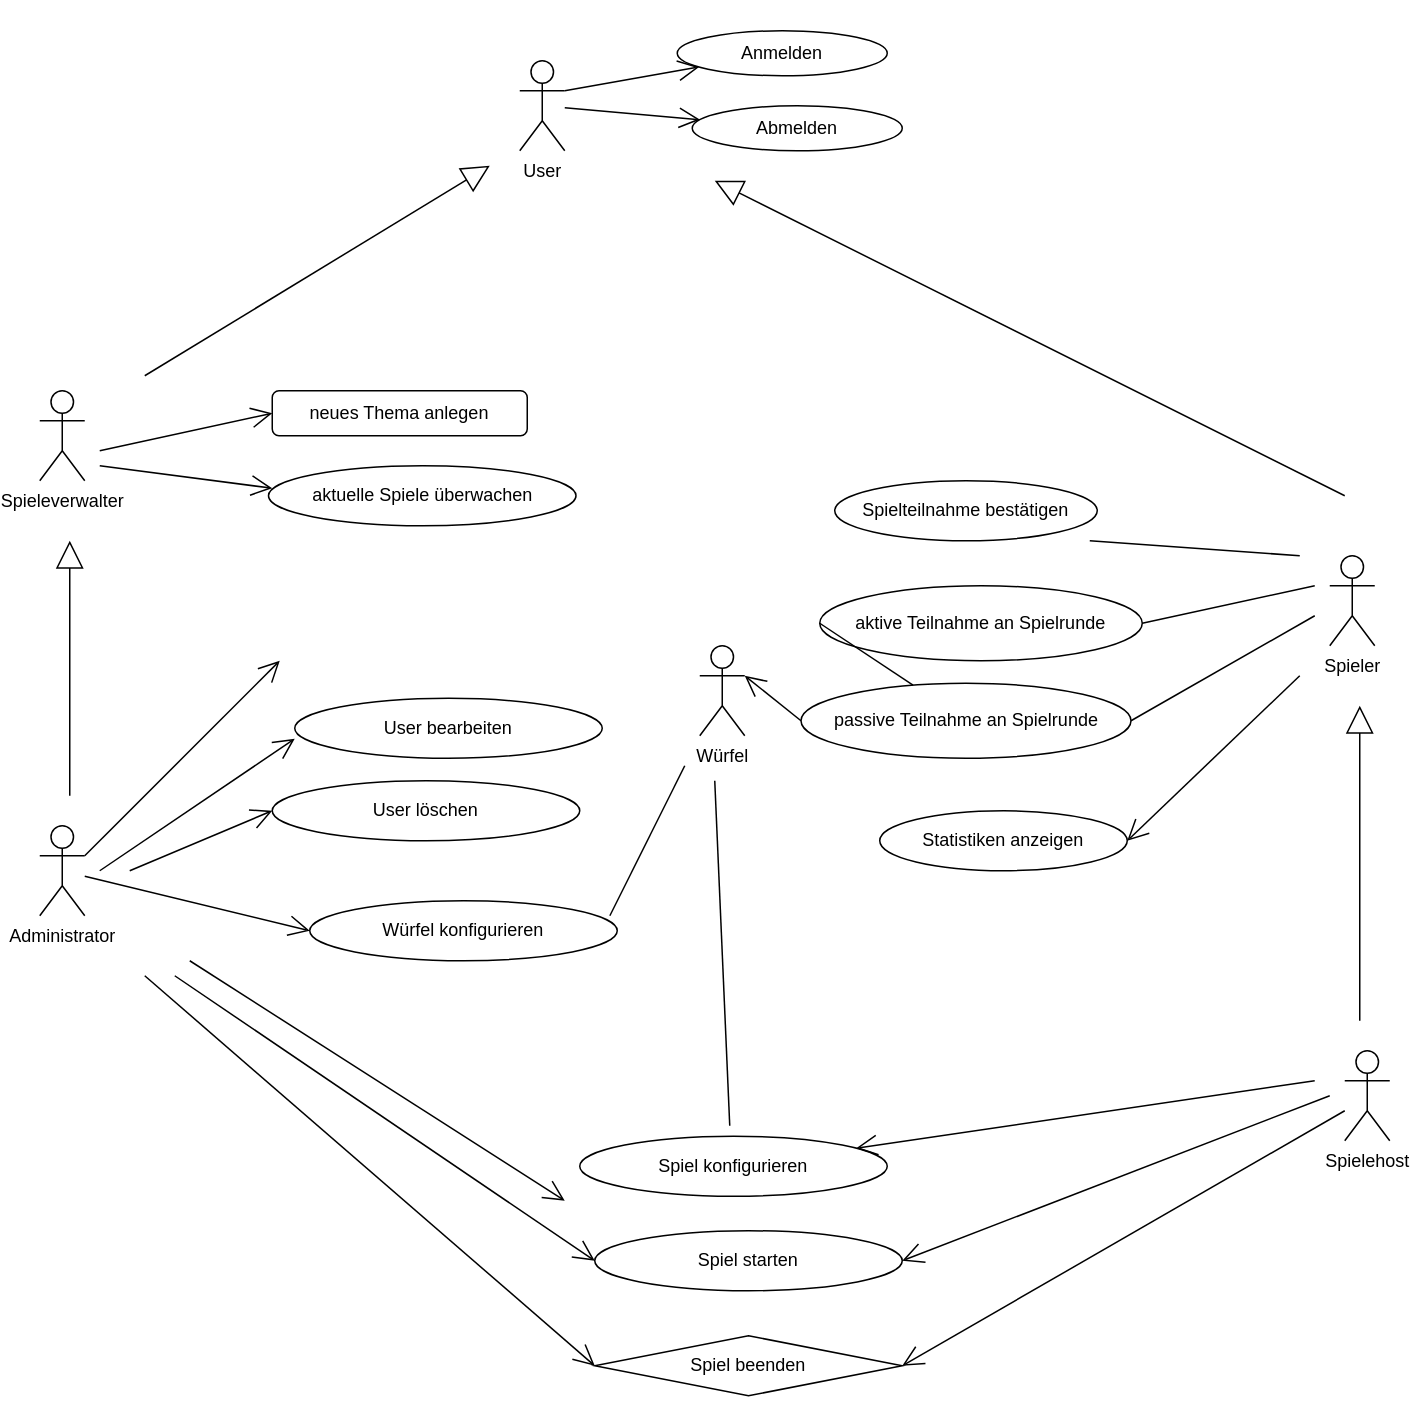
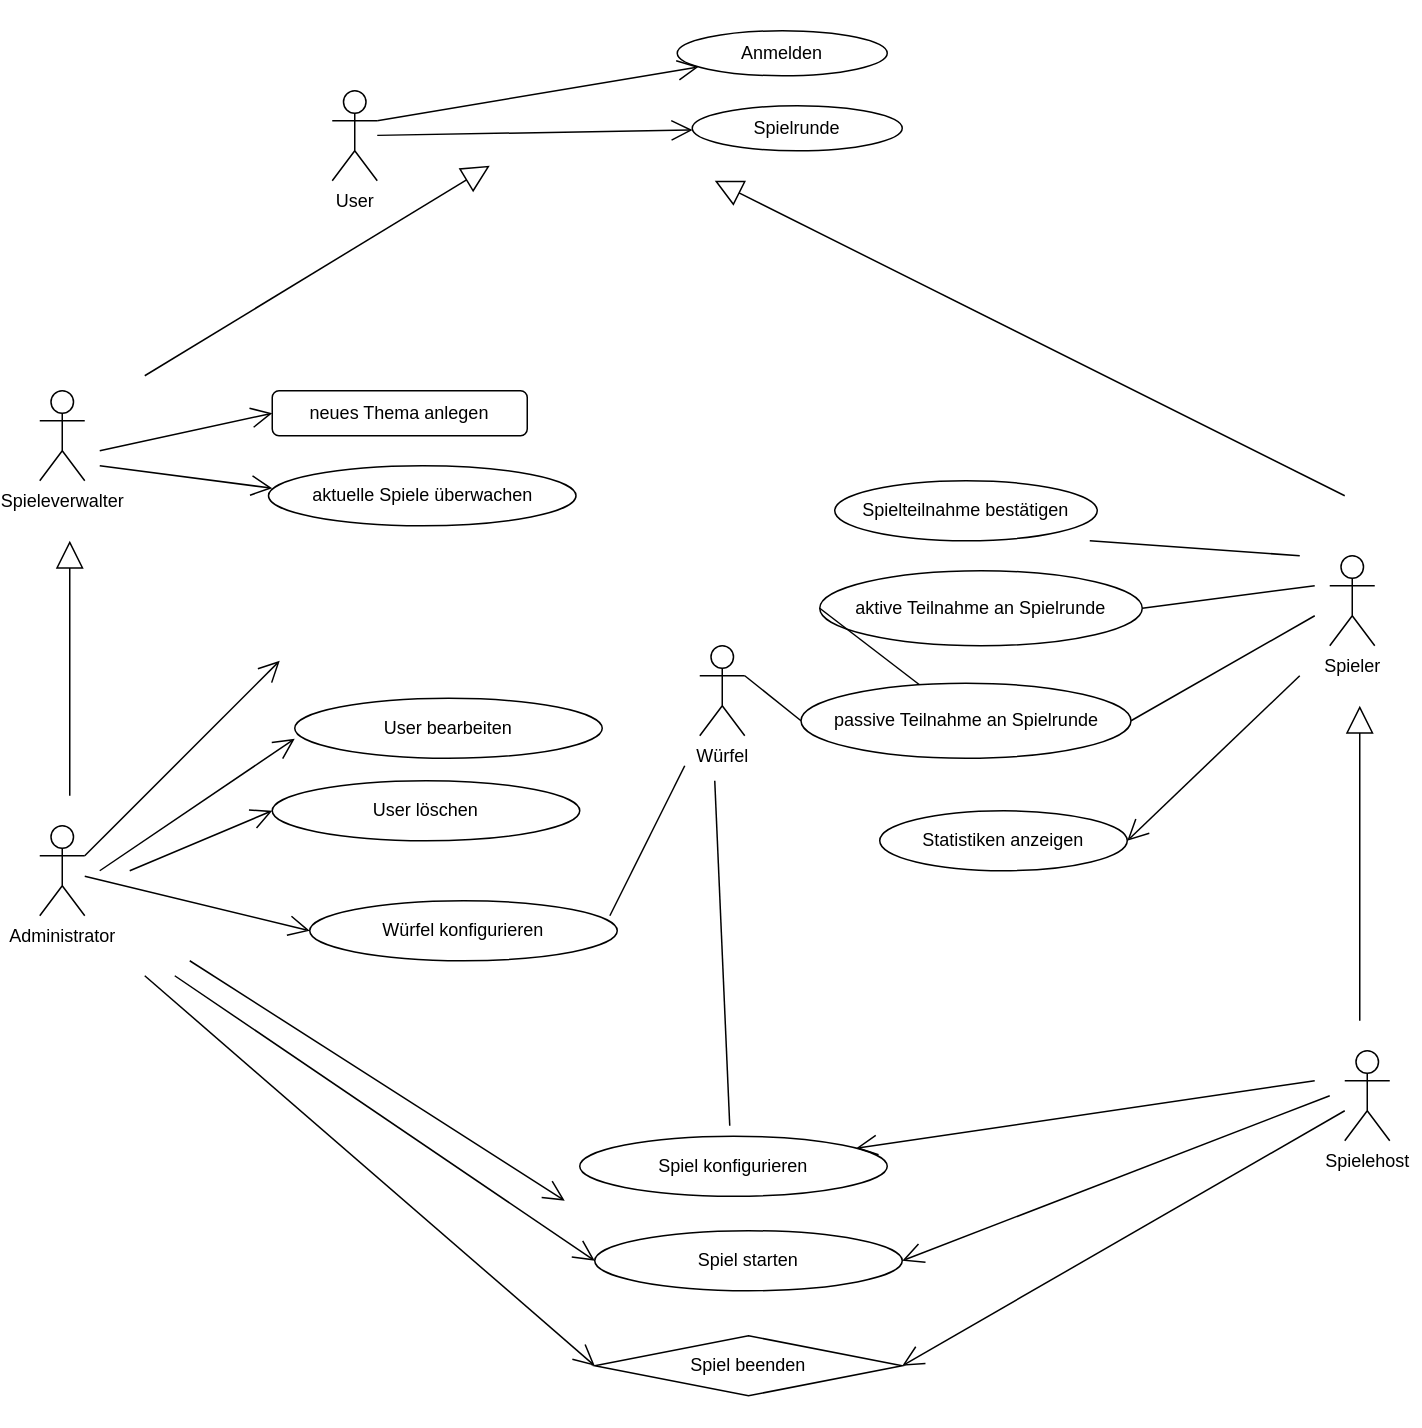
(542, 106) -> (355, 136)
(797, 128) -> (797, 128)
(981, 623) -> (981, 608)
(750, 680) -> (749, 679)
